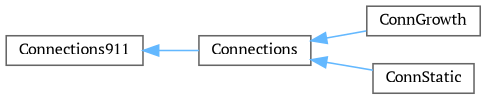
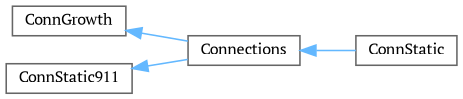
(346, 34) -> (165, 37)
(75, 51) -> (69, 78)
